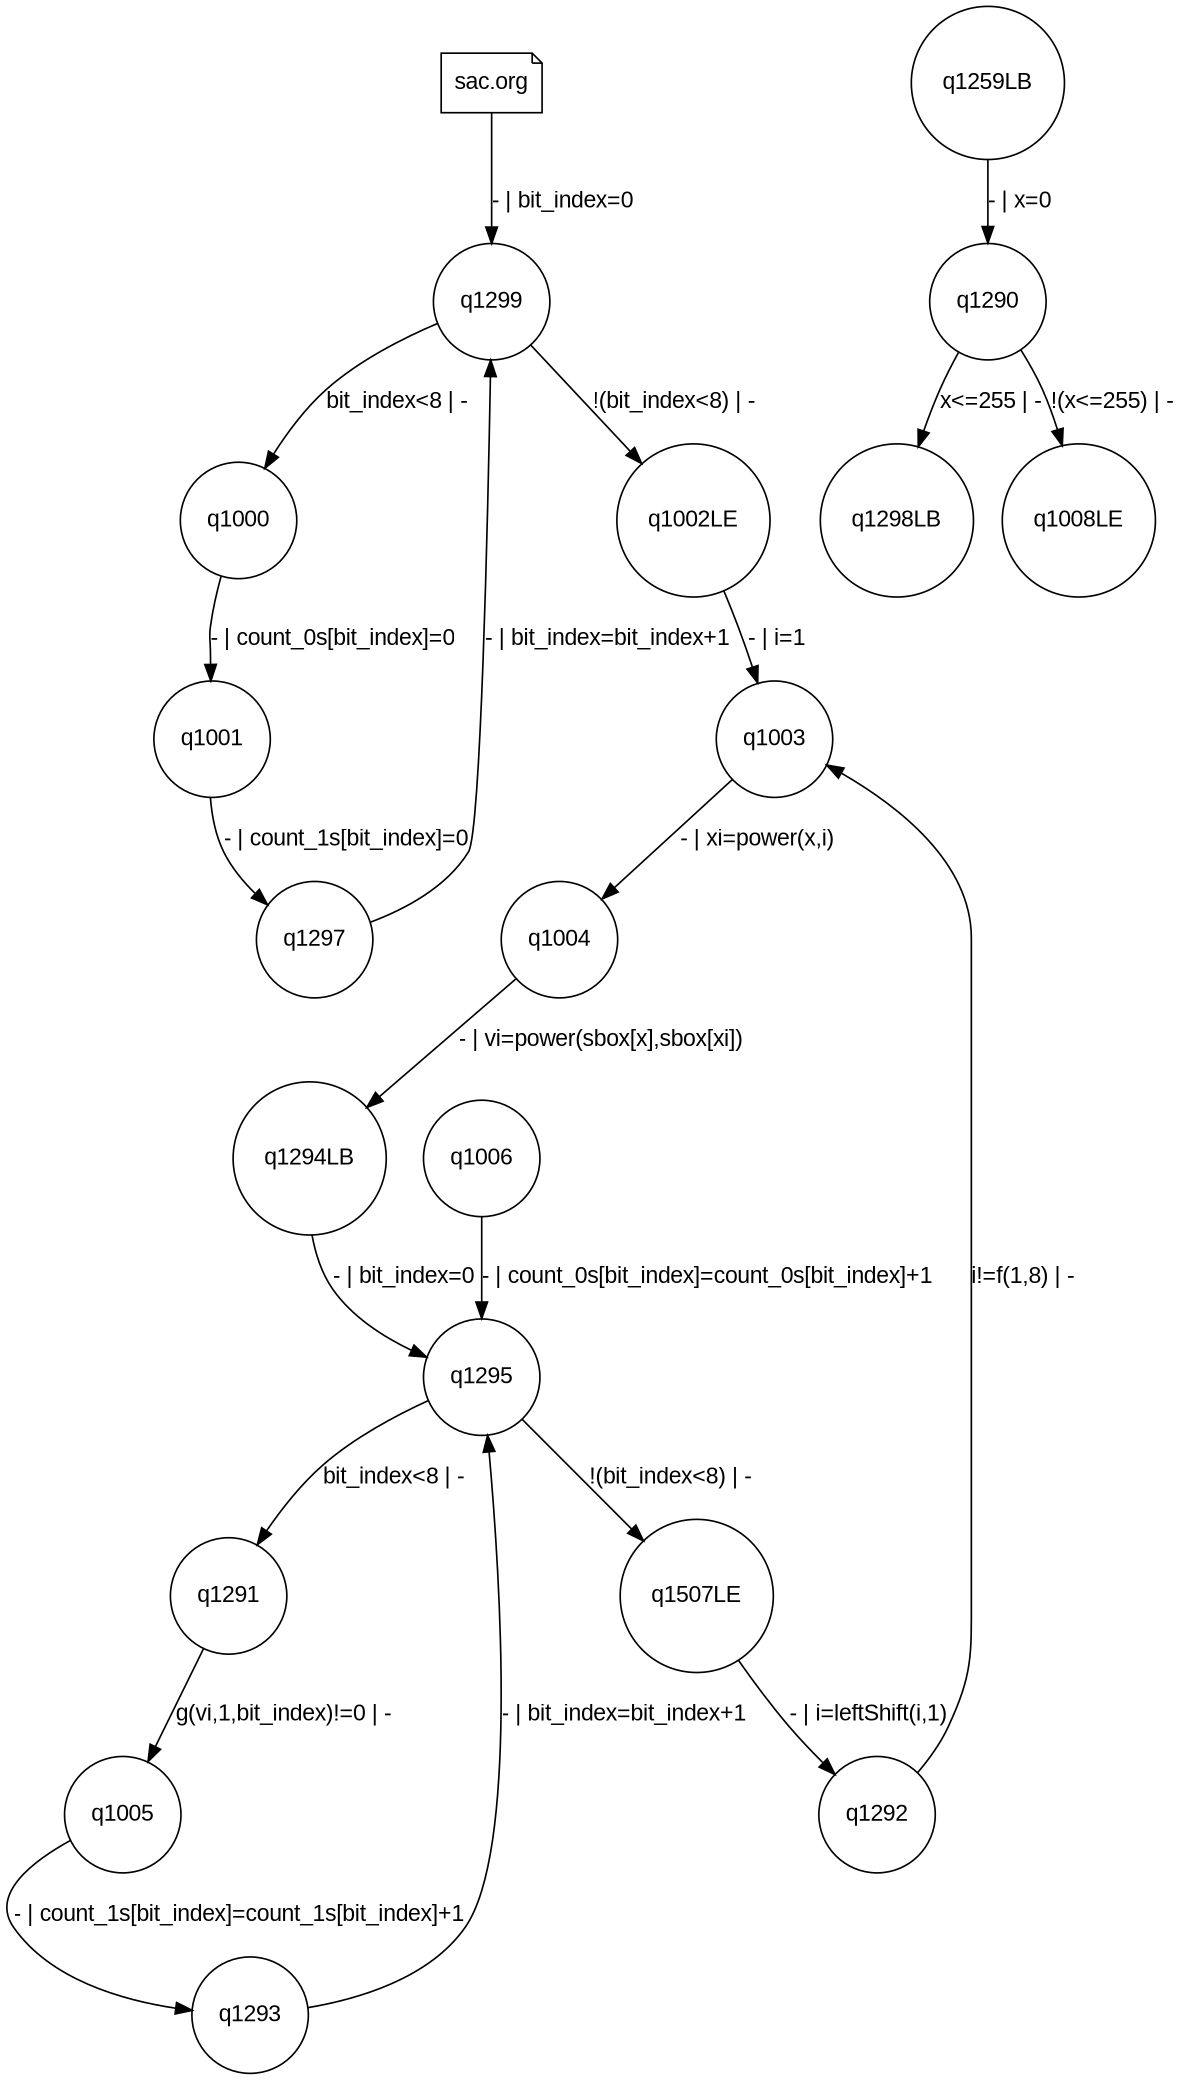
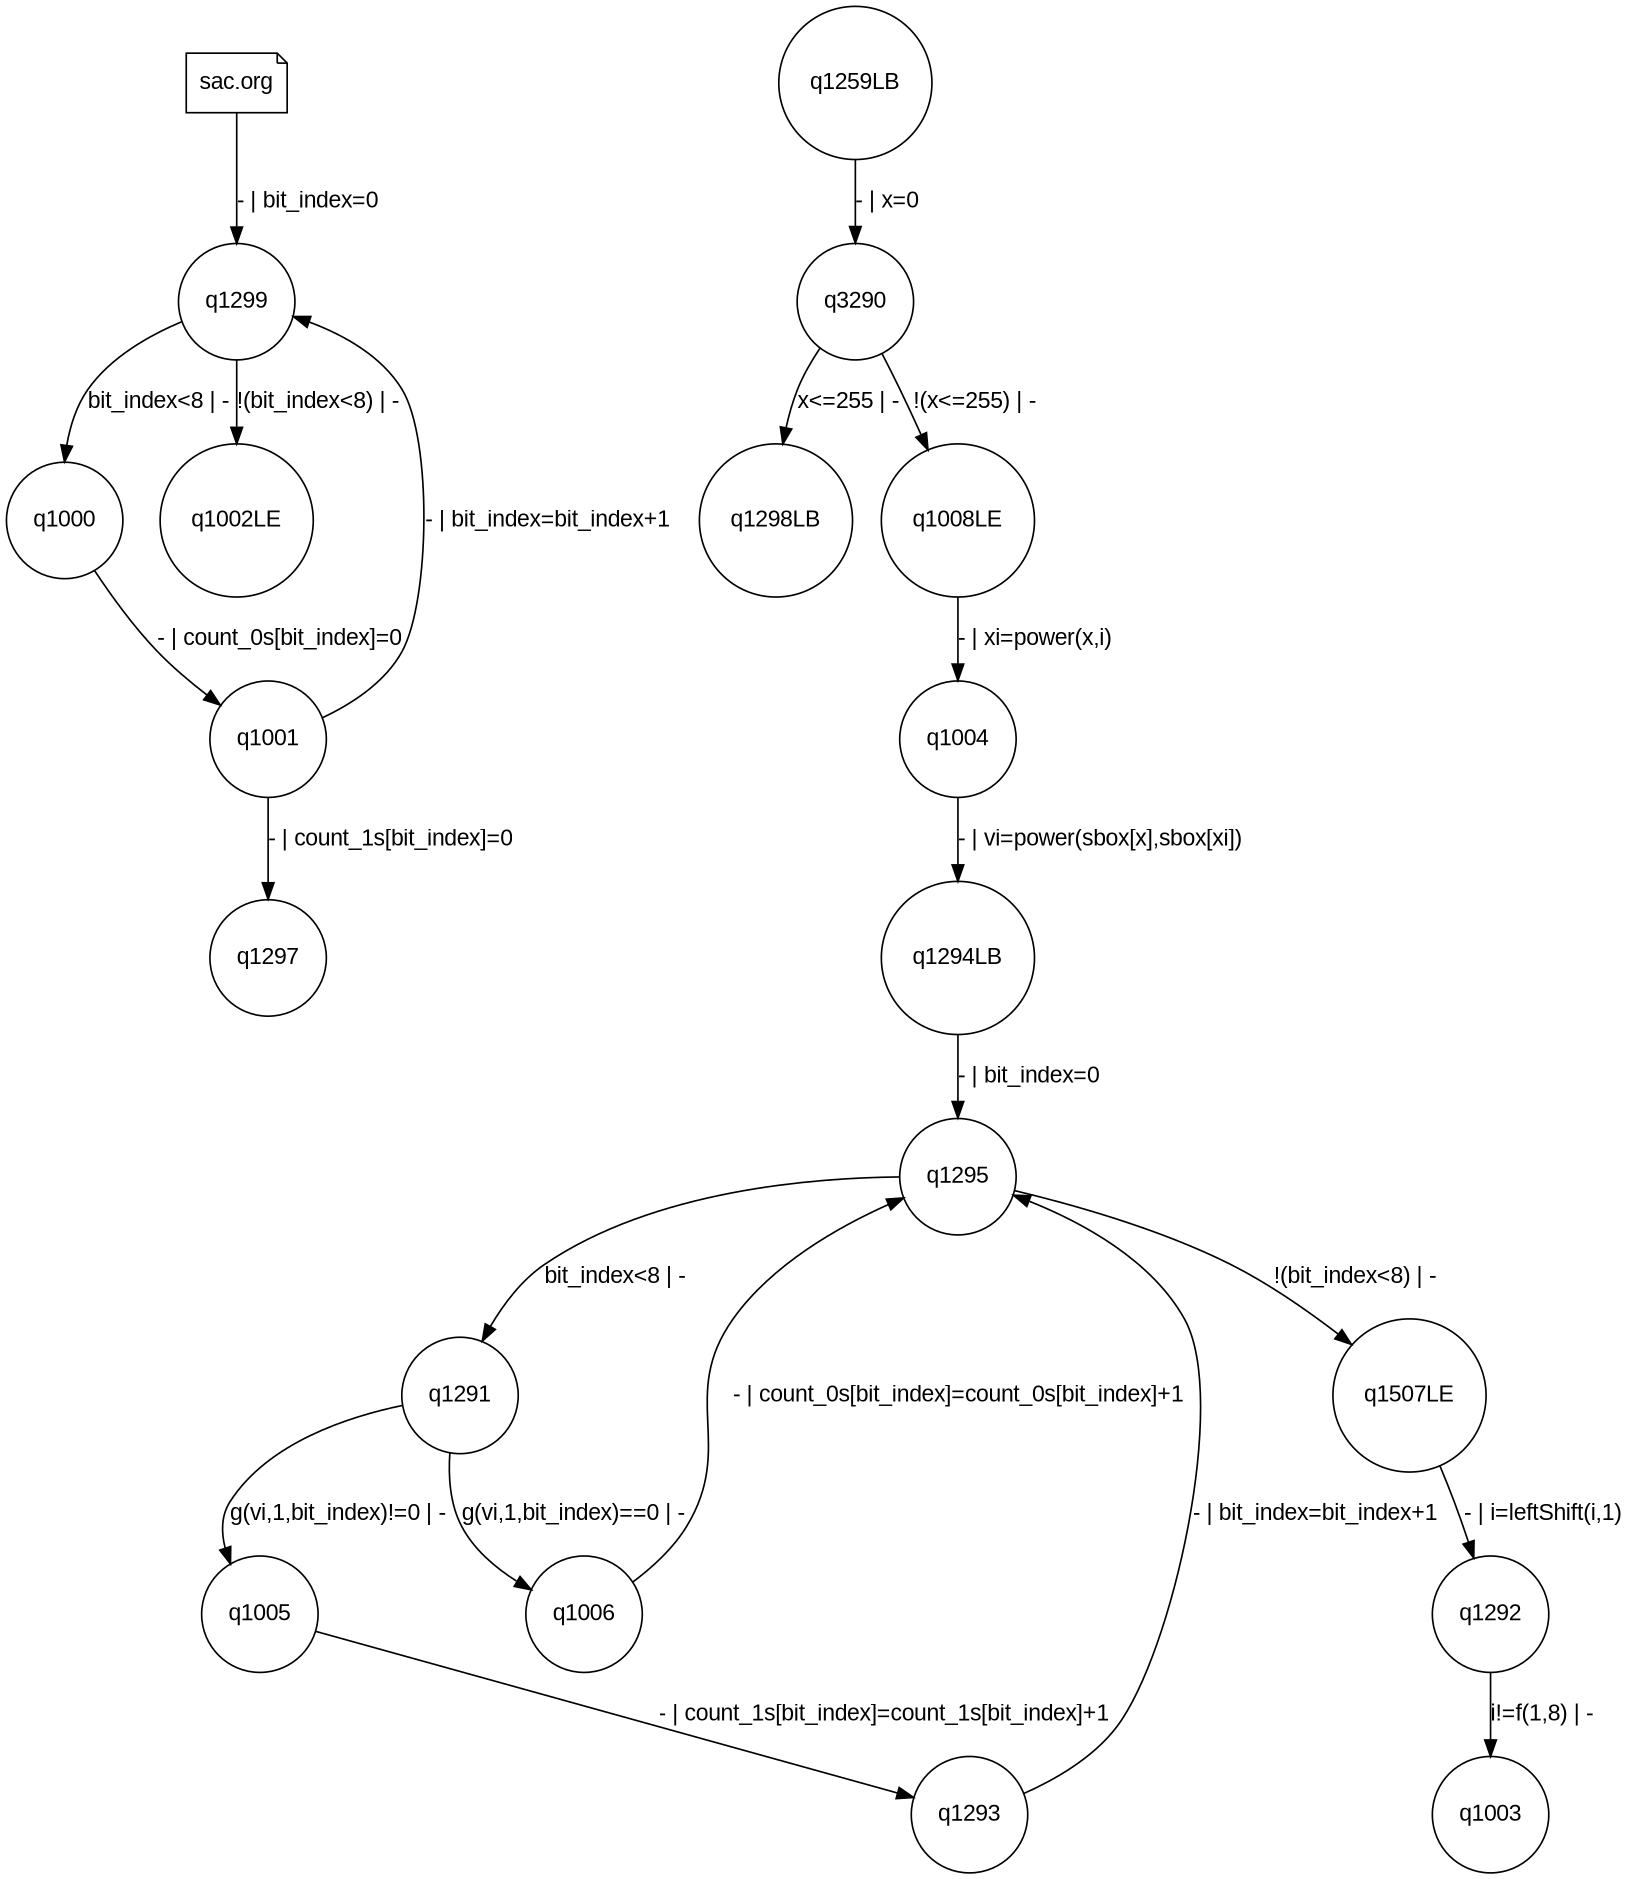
(988, 302) -> (855, 302)
(739, 629) -> none
(482, 676) -> (424, 515)
(674, 833) -> (958, 630)
none -> (462, 1528)
